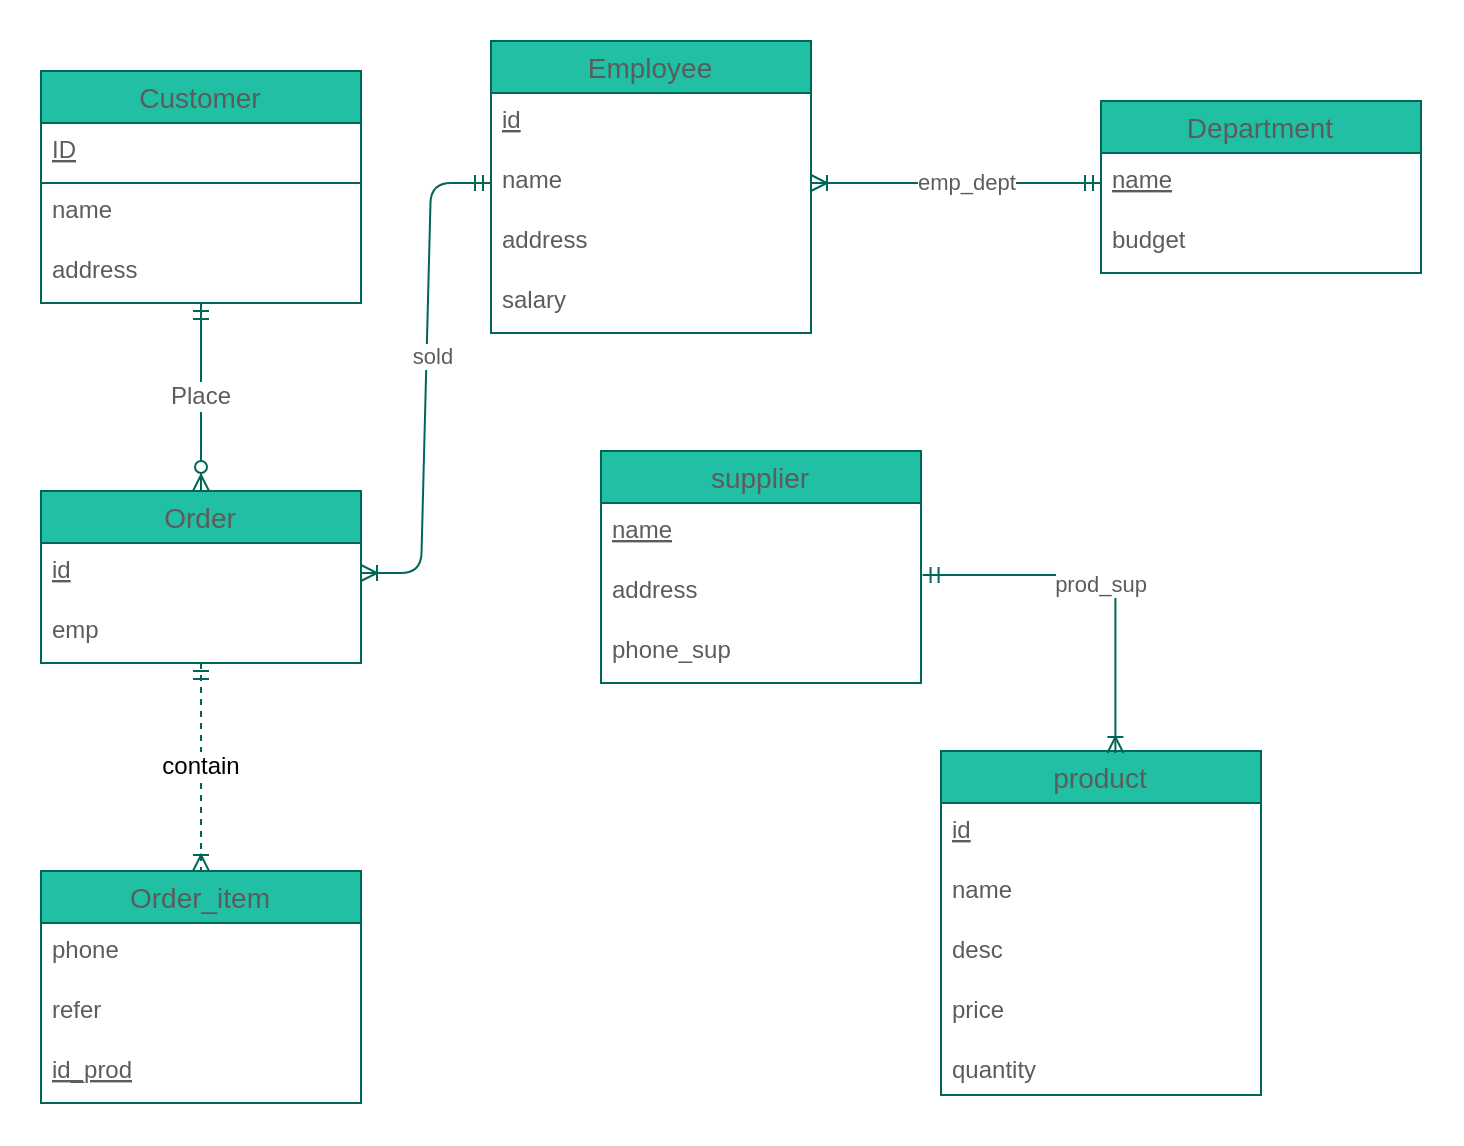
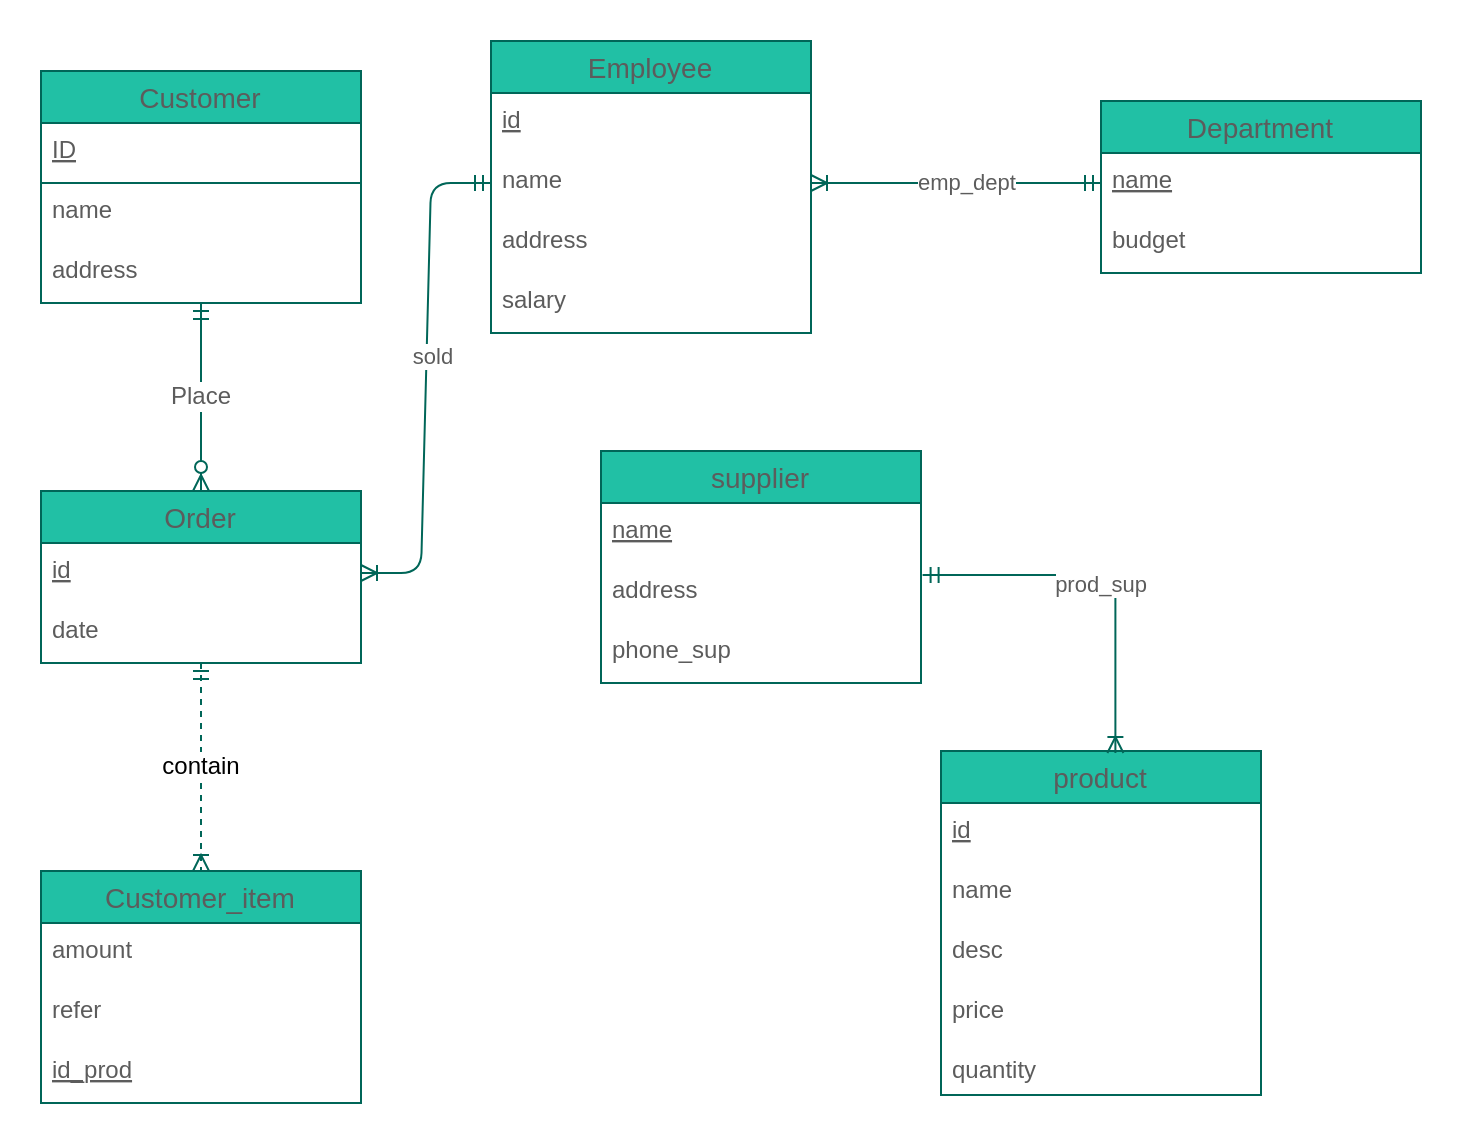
(72, 630) -> (79, 630)
(200, 899) -> (200, 899)
(86, 950) -> (92, 950)
